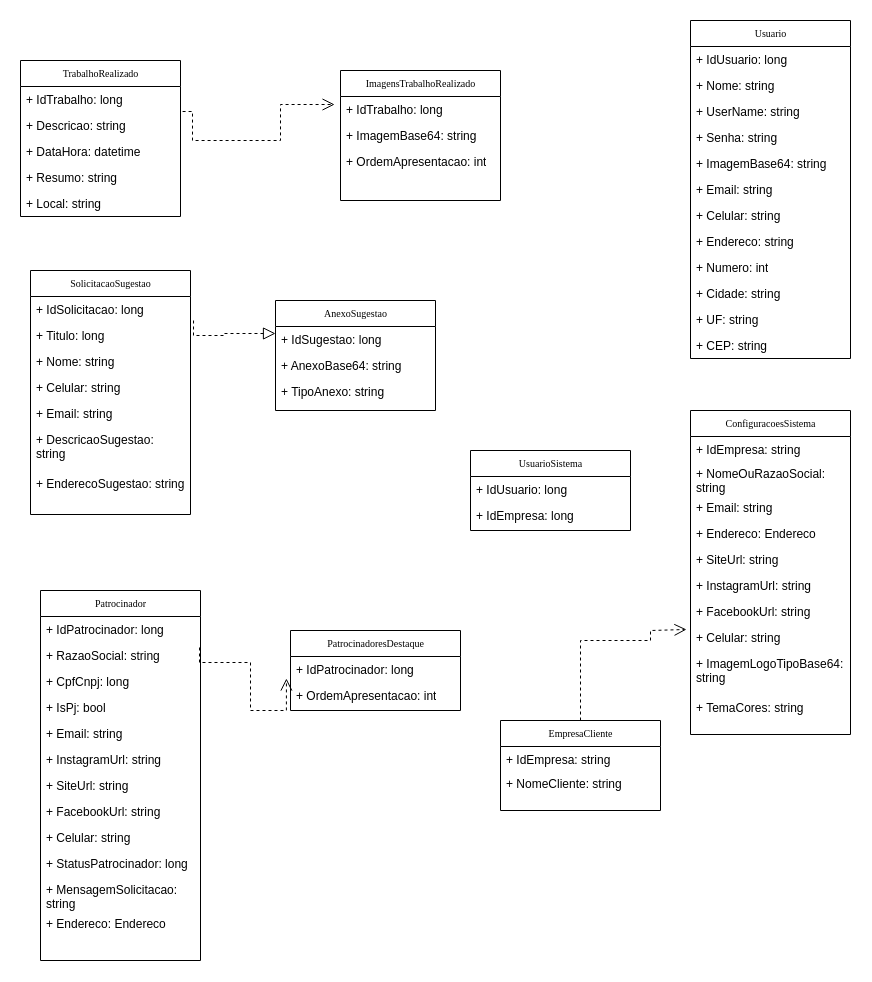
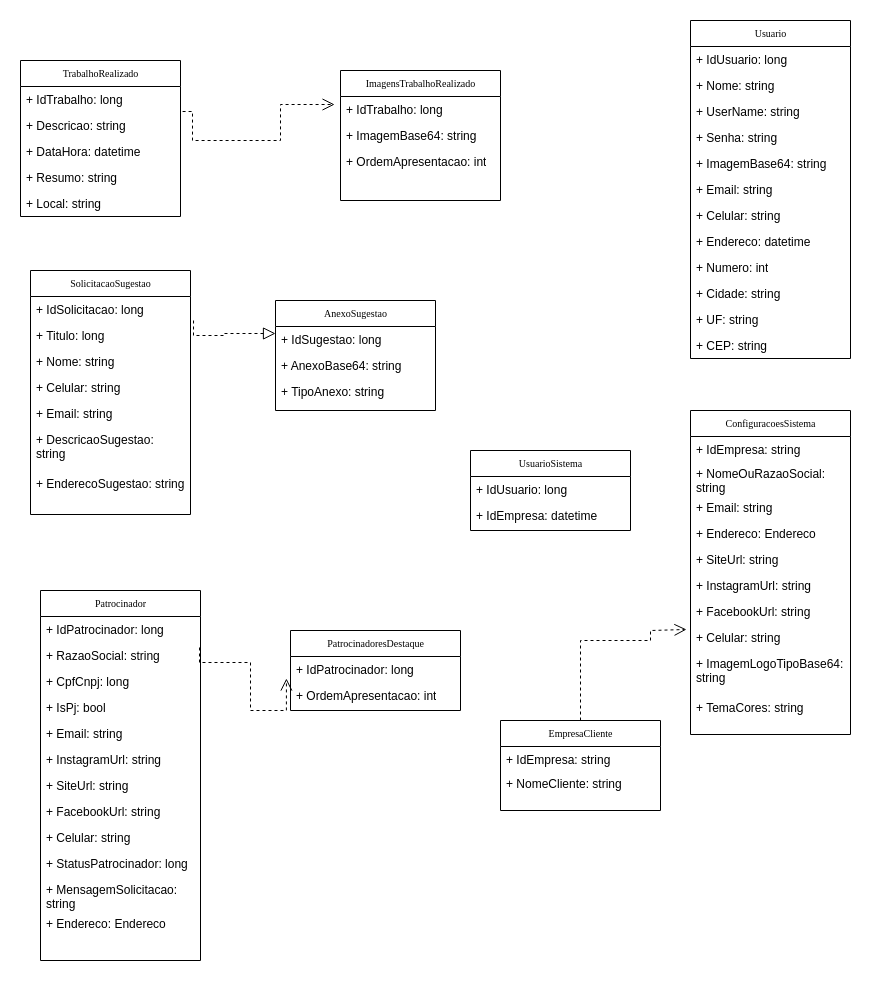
(751, 243) -> (757, 243)
(527, 517) -> (541, 517)
